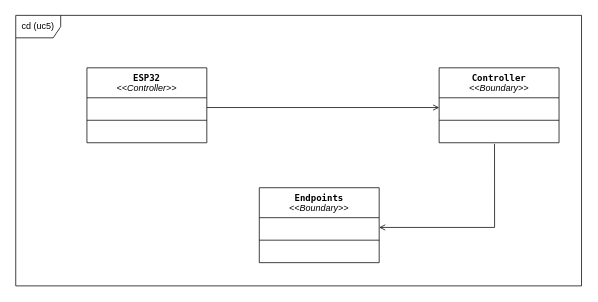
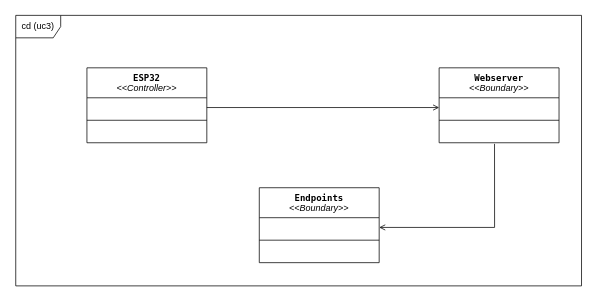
(38, 27) -> (38, 27)
(499, 84) -> (499, 84)
